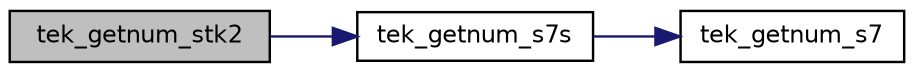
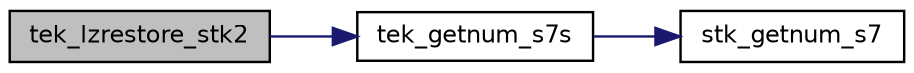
(140, 36) -> (140, 36)
(792, 36) -> (792, 36)
